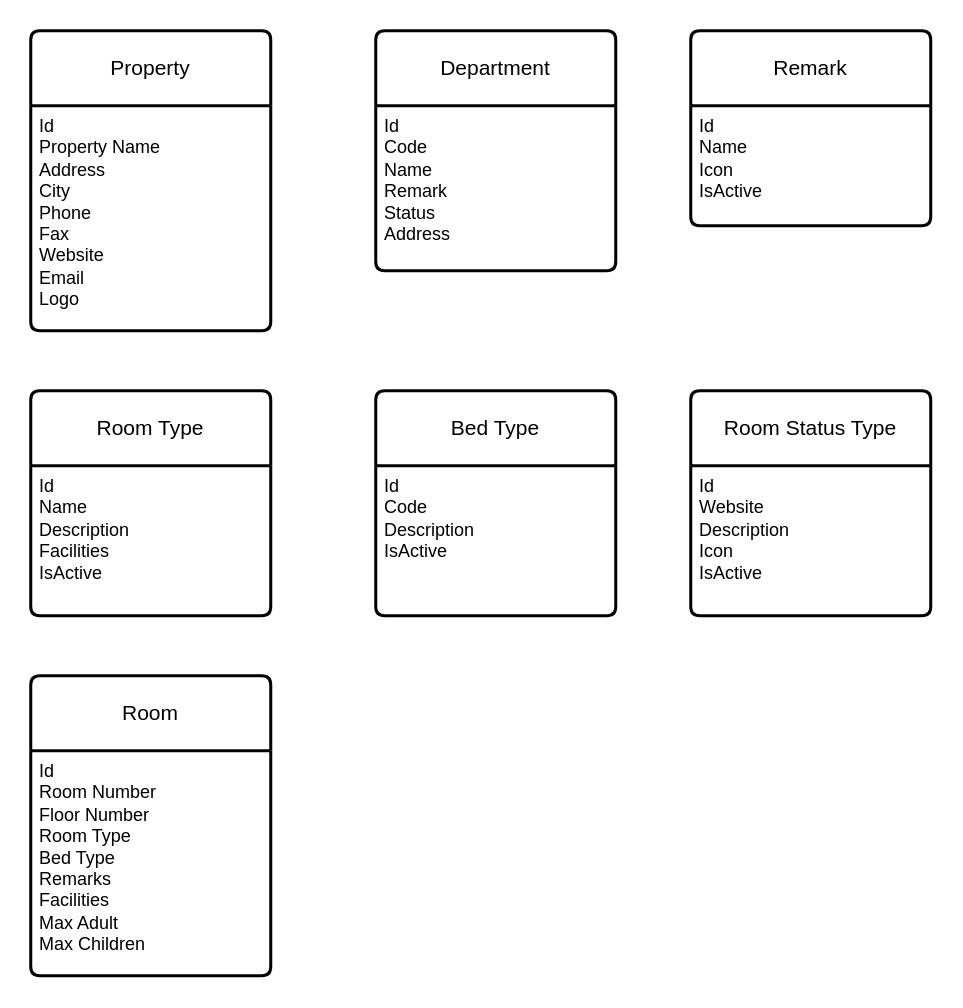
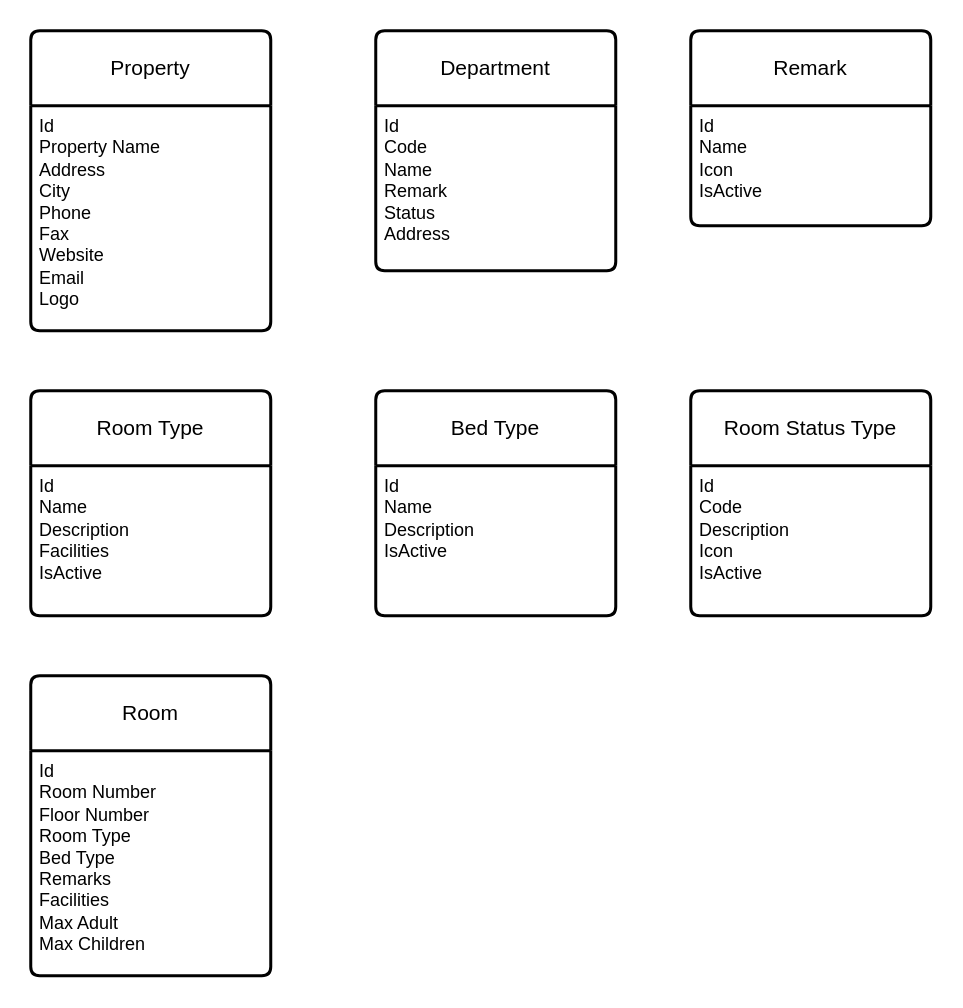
(436, 519) -> (436, 519)
(751, 530) -> (751, 530)
